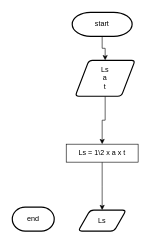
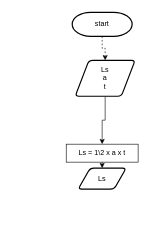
(102, 47) -> (102, 47)
(33, 219) -> none
(102, 221) -> (102, 179)
